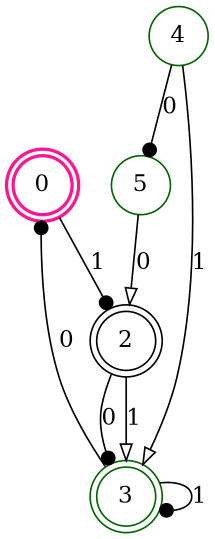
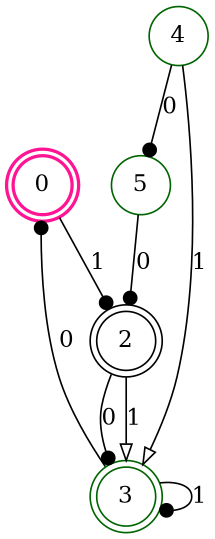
(135, 251) -> (135, 253)
